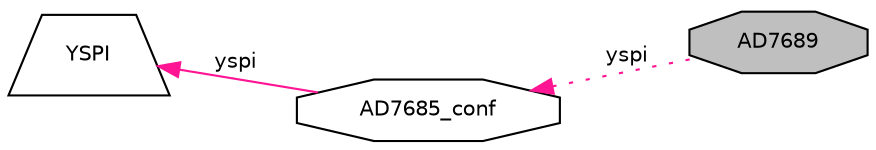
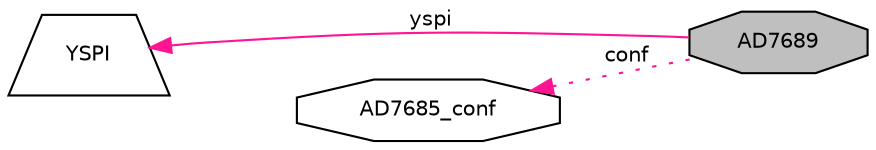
(625, 56) -> (625, 56)
(249, 81) -> (430, 33)
